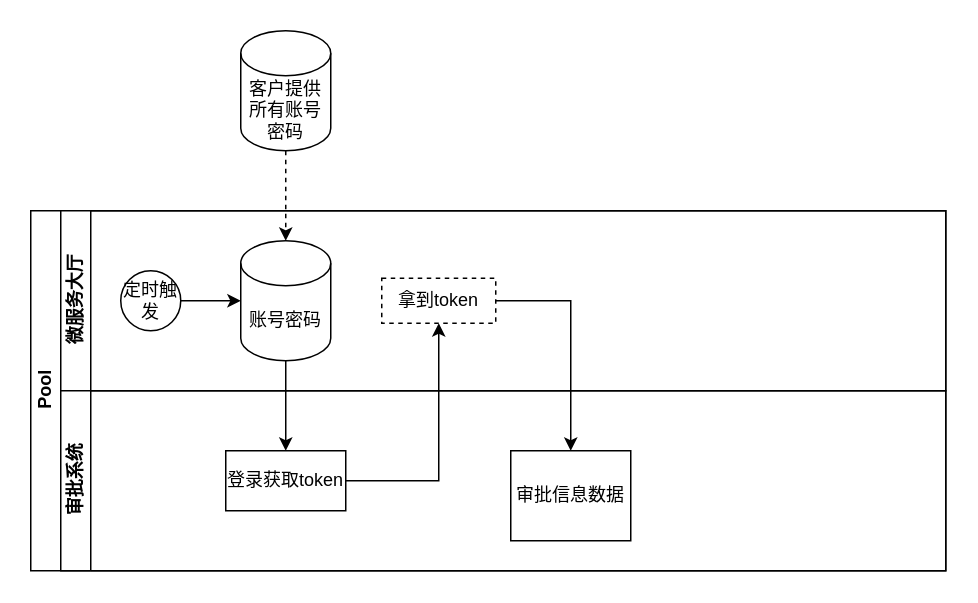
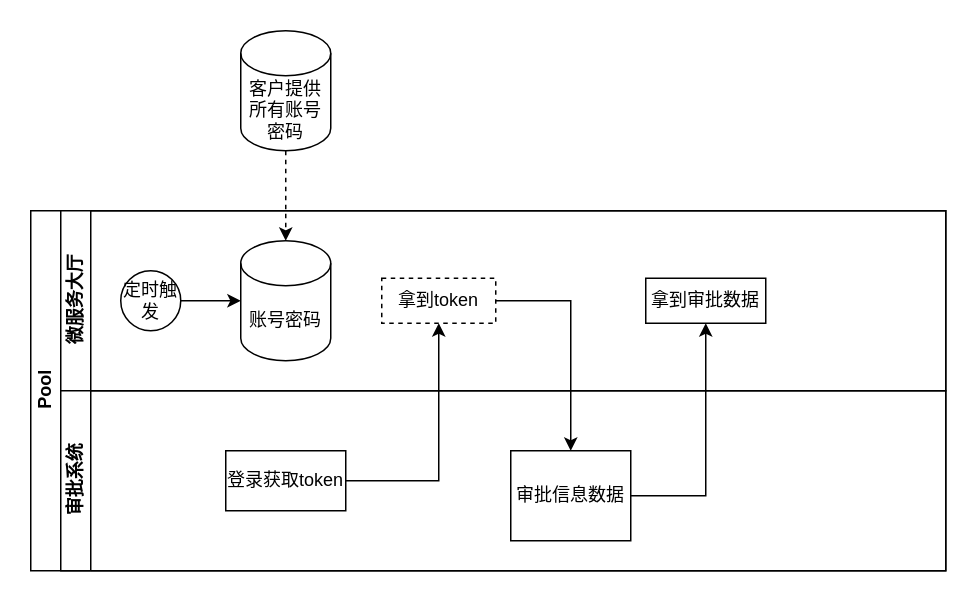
none -> (706, 301)
(286, 401) -> none
none -> (706, 452)
